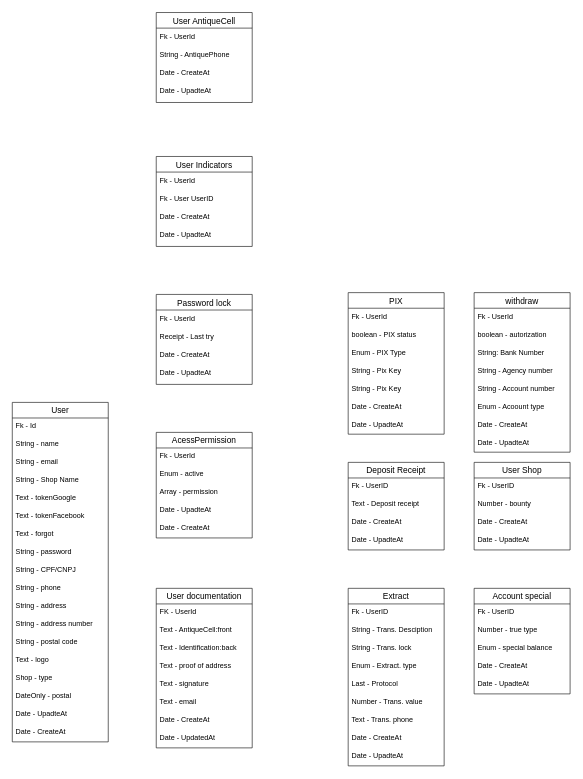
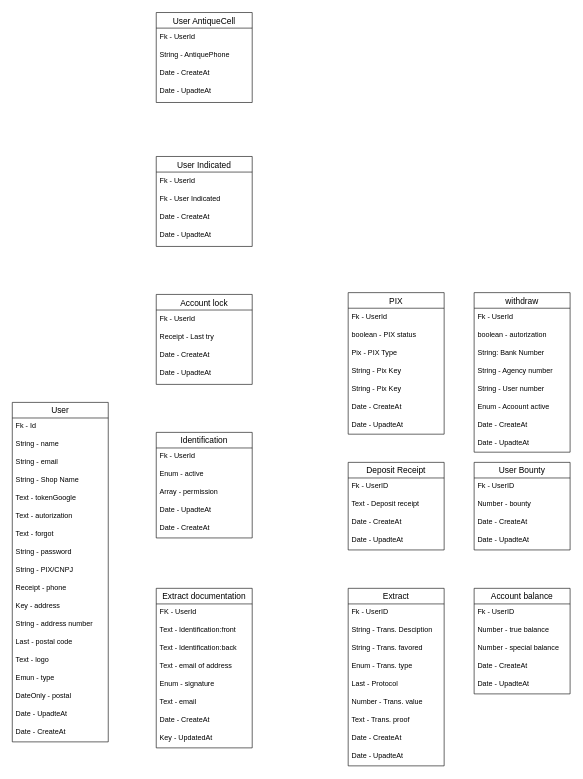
(204, 165) -> (204, 165)
(189, 198) -> (194, 198)
(204, 303) -> (204, 303)
(379, 352) -> (376, 352)
(520, 388) -> (514, 388)
(513, 406) -> (516, 406)
(204, 441) -> (204, 441)
(522, 471) -> (522, 471)
(54, 516) -> (50, 516)
(47, 570) -> (47, 570)
(41, 588) -> (43, 588)
(204, 597) -> (204, 597)
(522, 597) -> (522, 597)
(45, 606) -> (40, 606)
(202, 630) -> (208, 630)
(511, 630) -> (516, 630)
(51, 642) -> (48, 642)
(386, 648) -> (393, 648)
(516, 648) -> (520, 648)
(203, 666) -> (201, 666)
(388, 666) -> (384, 666)
(36, 678) -> (36, 678)
(190, 684) -> (190, 684)
(386, 720) -> (386, 720)
(190, 738) -> (188, 738)
